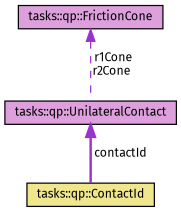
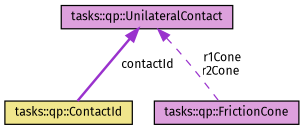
(91, 71) -> (193, 69)
